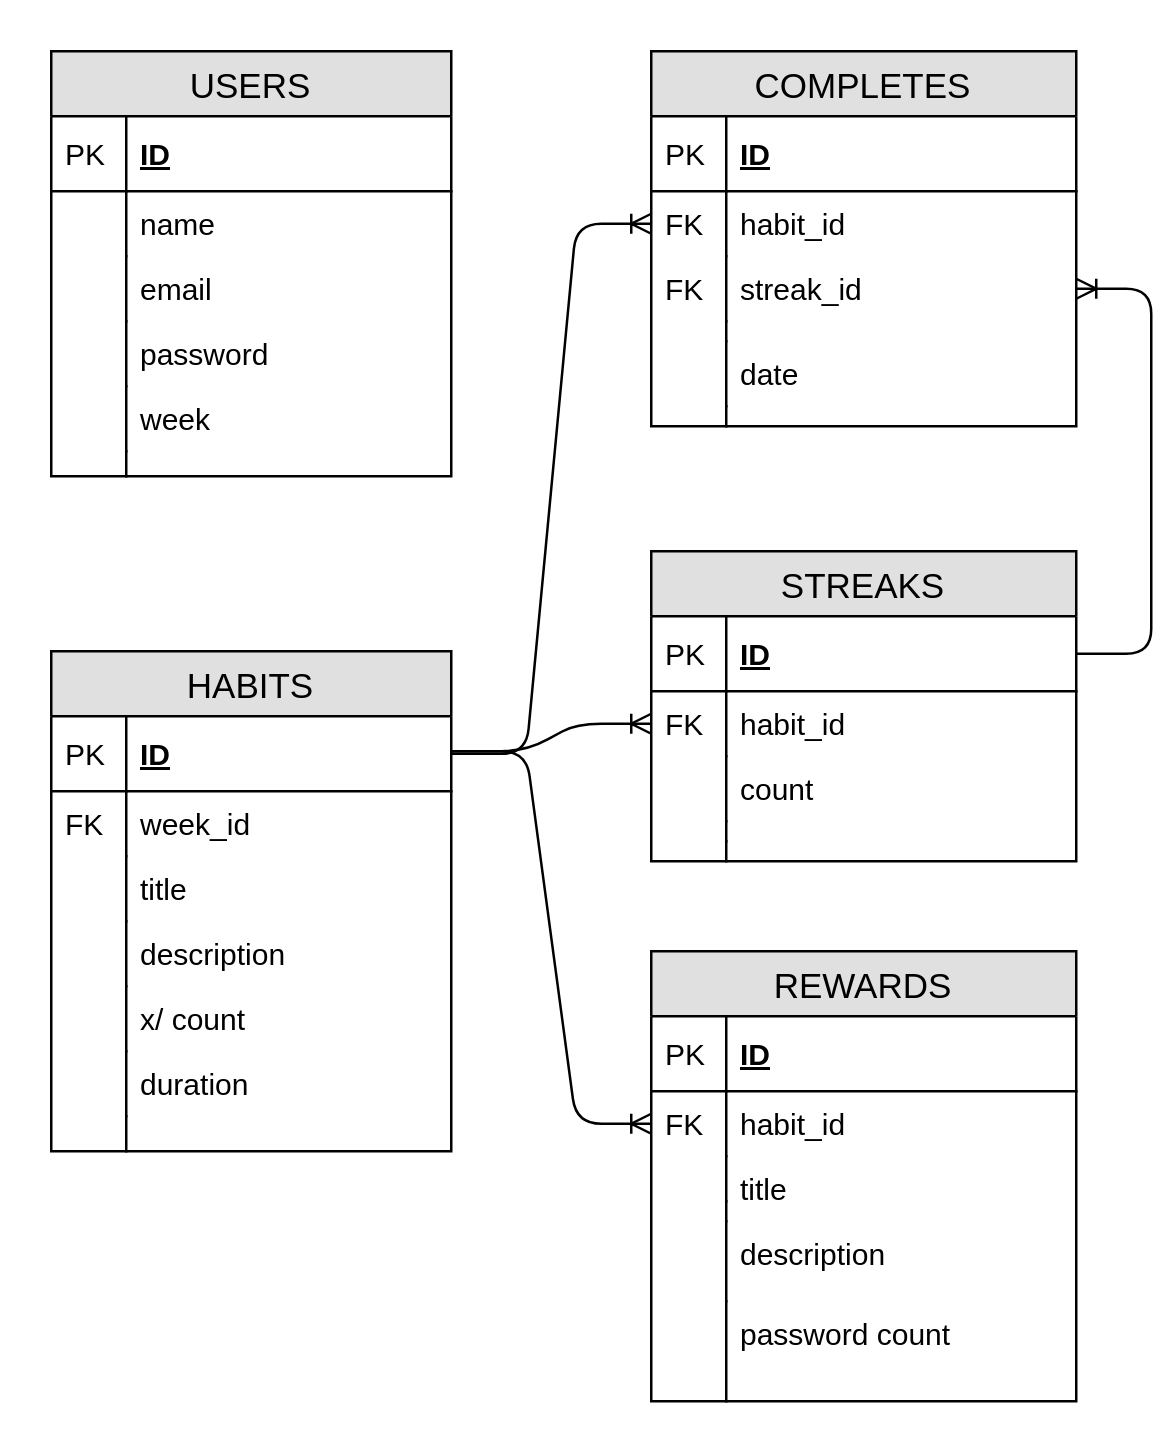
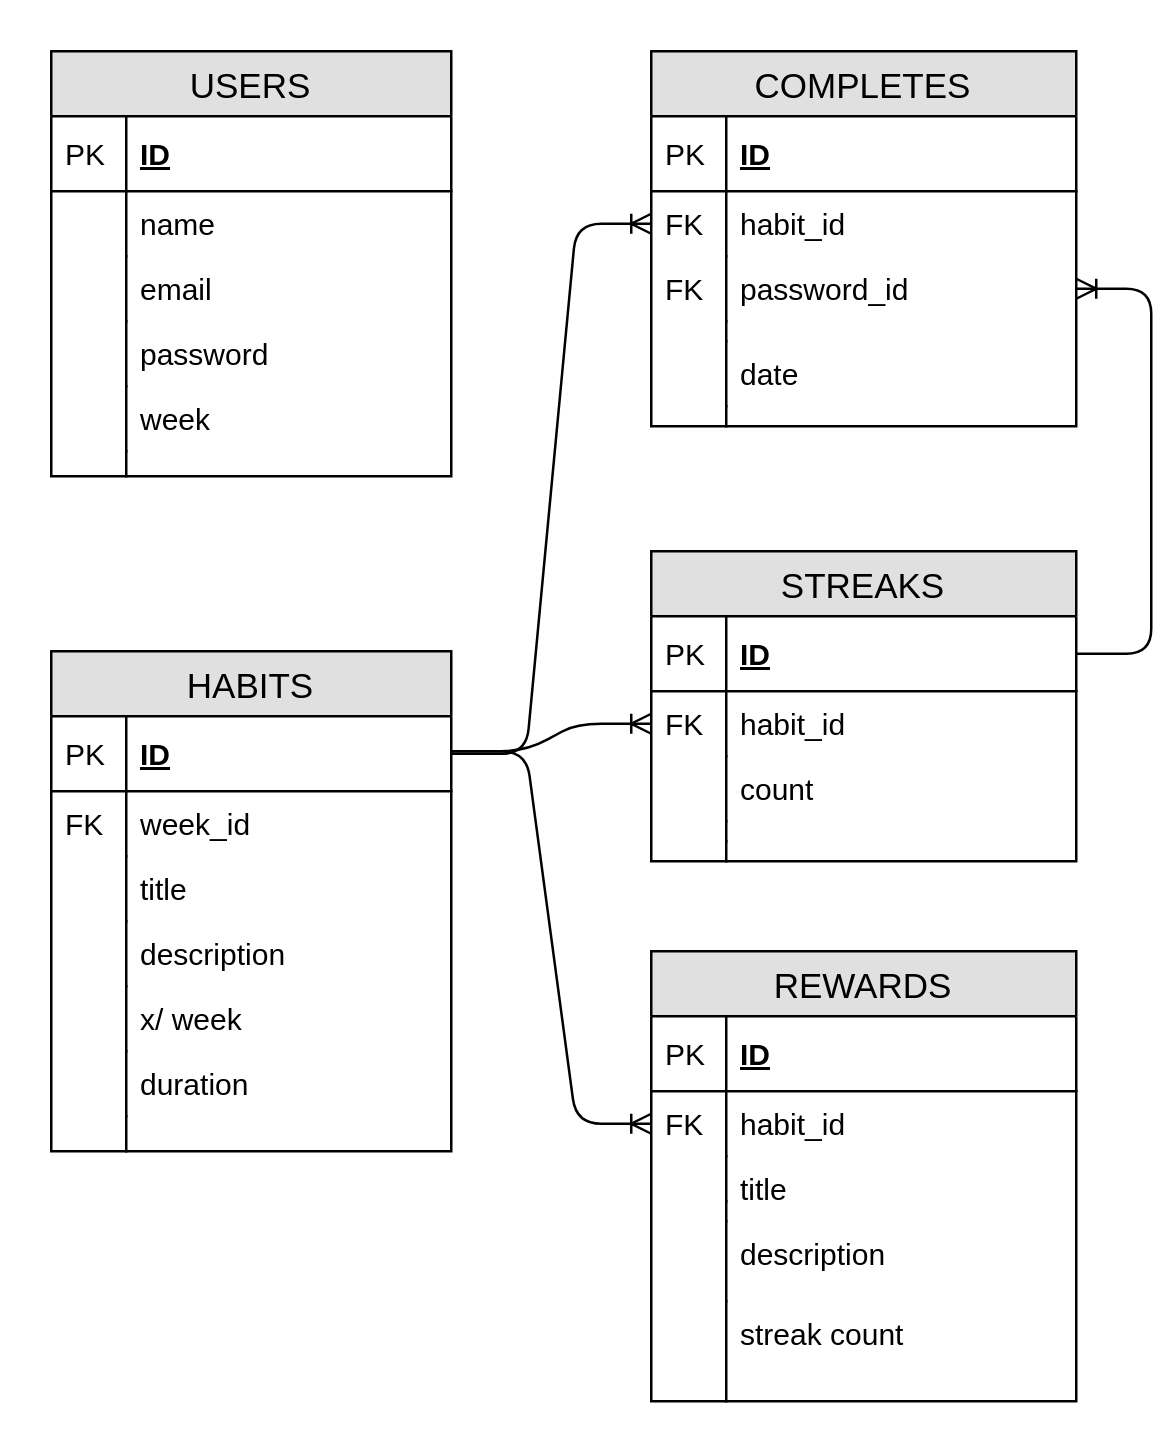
(812, 290) -> (829, 290)
(203, 1020) -> (195, 1020)
(854, 1335) -> (837, 1335)
